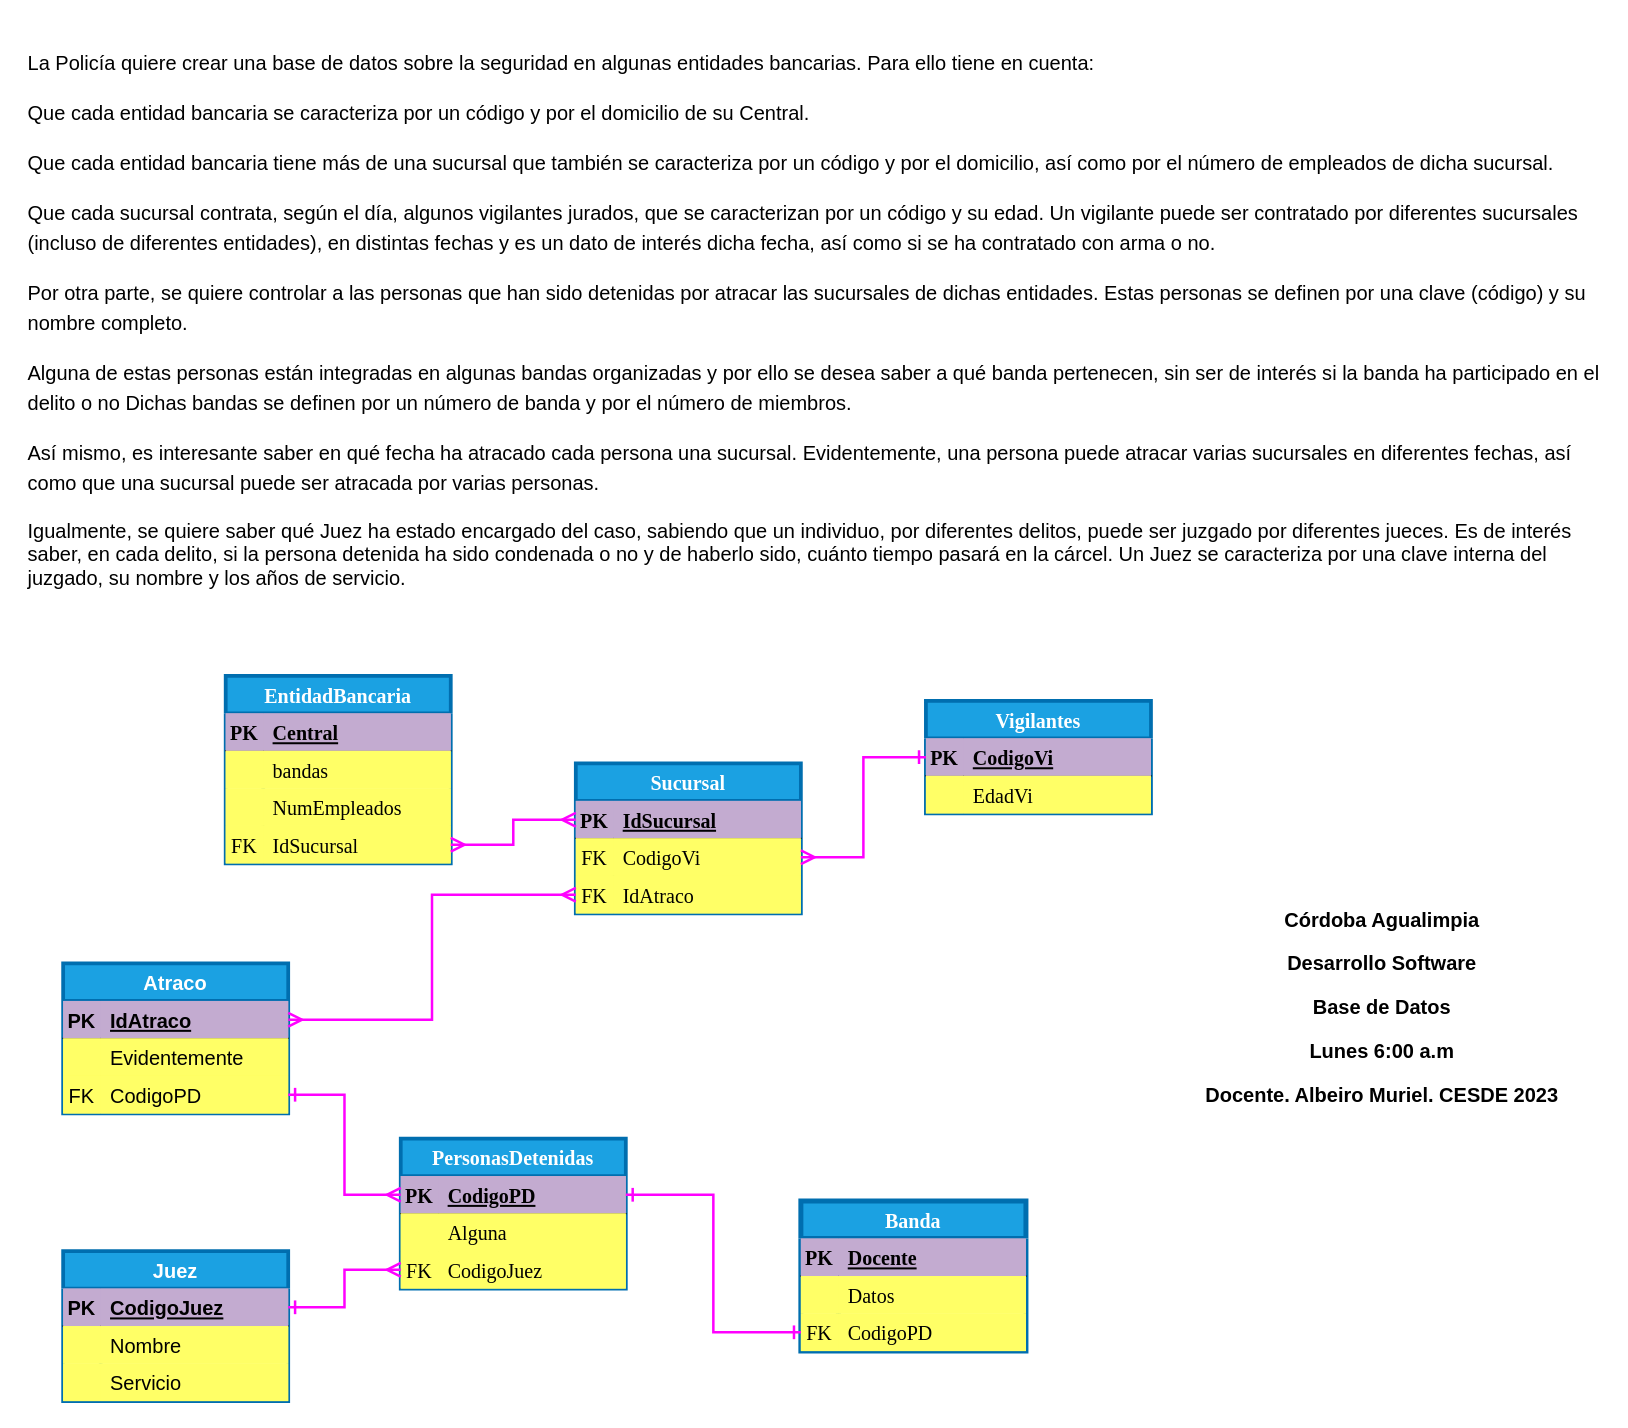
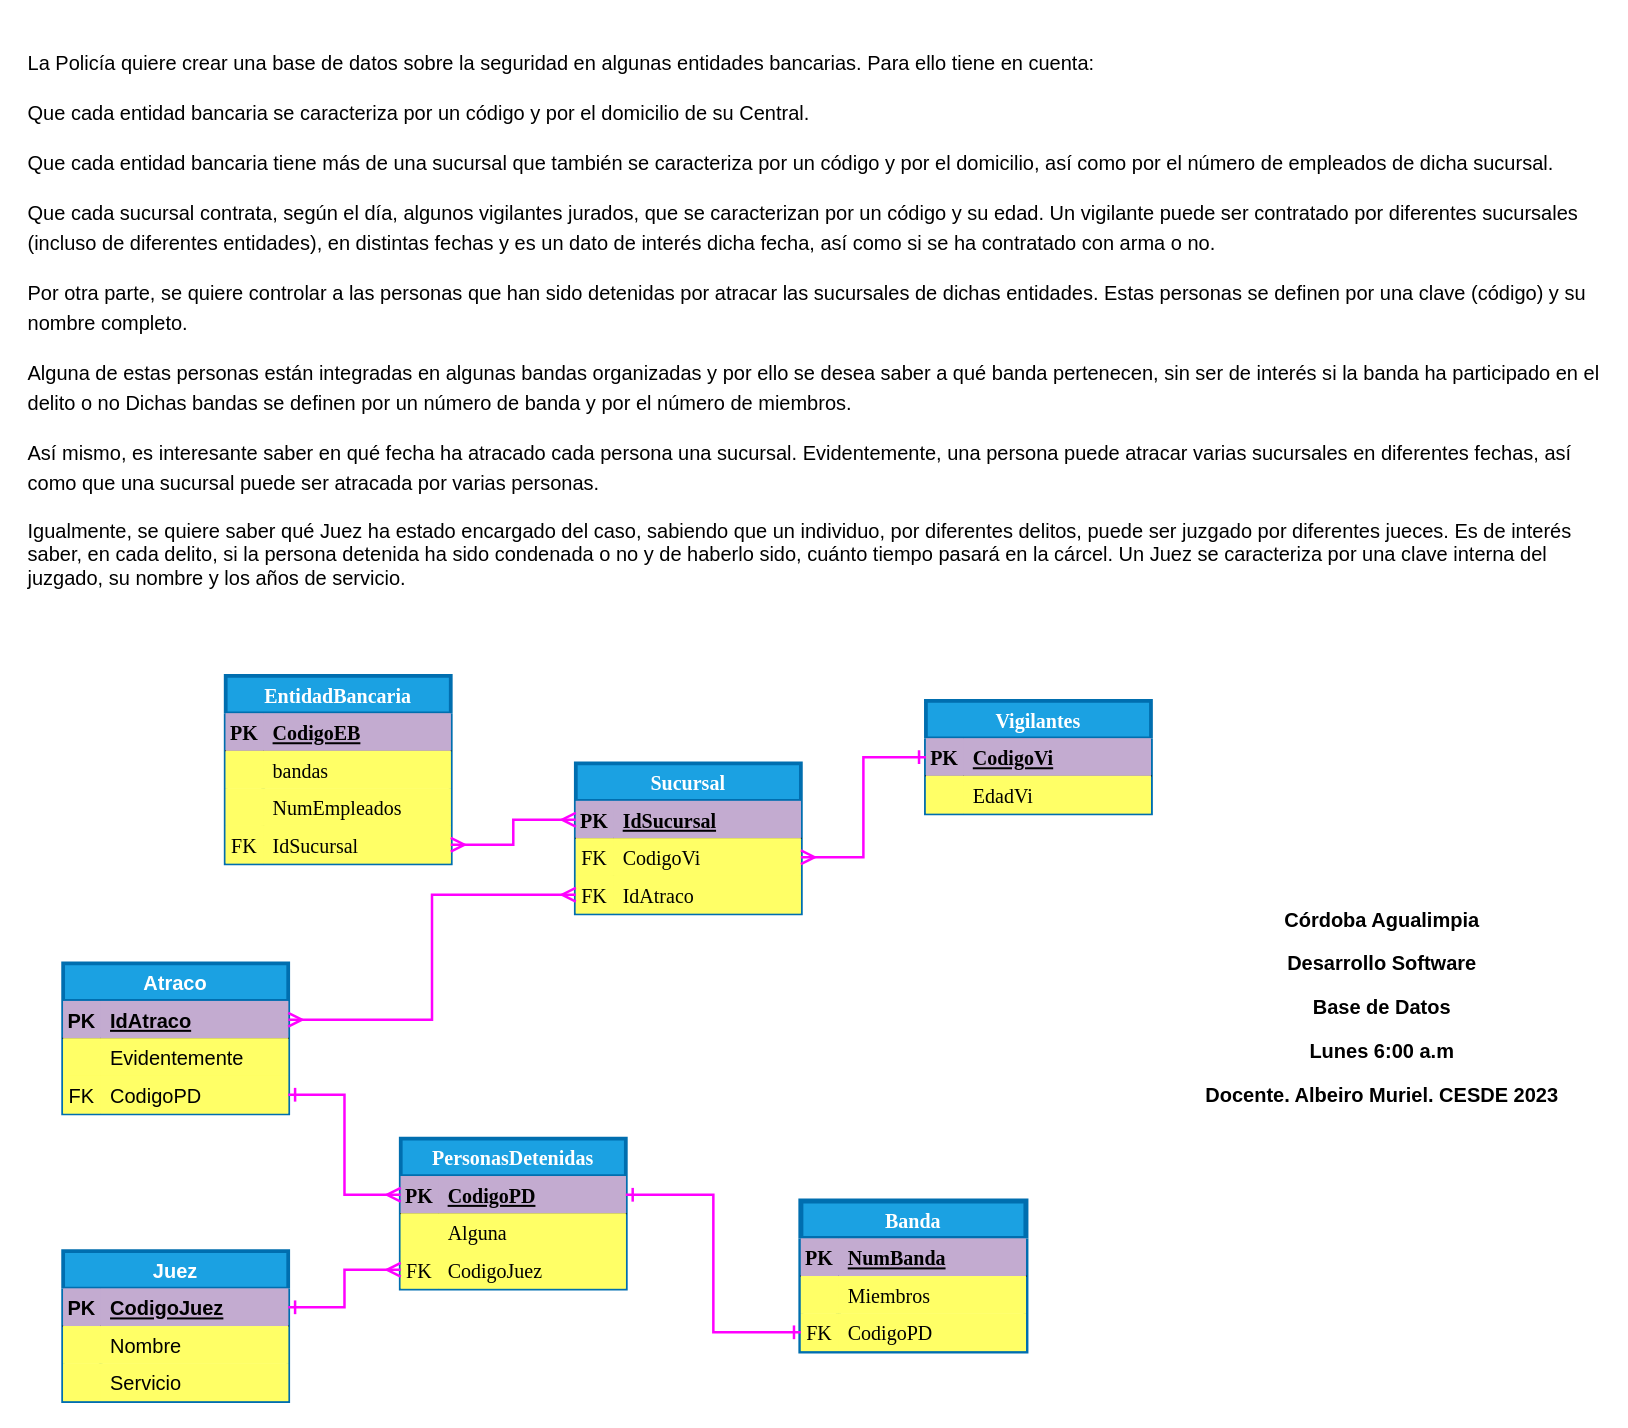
(309, 733) -> (315, 733)
(887, 1258) -> (892, 1258)
(876, 1296) -> (890, 1296)
